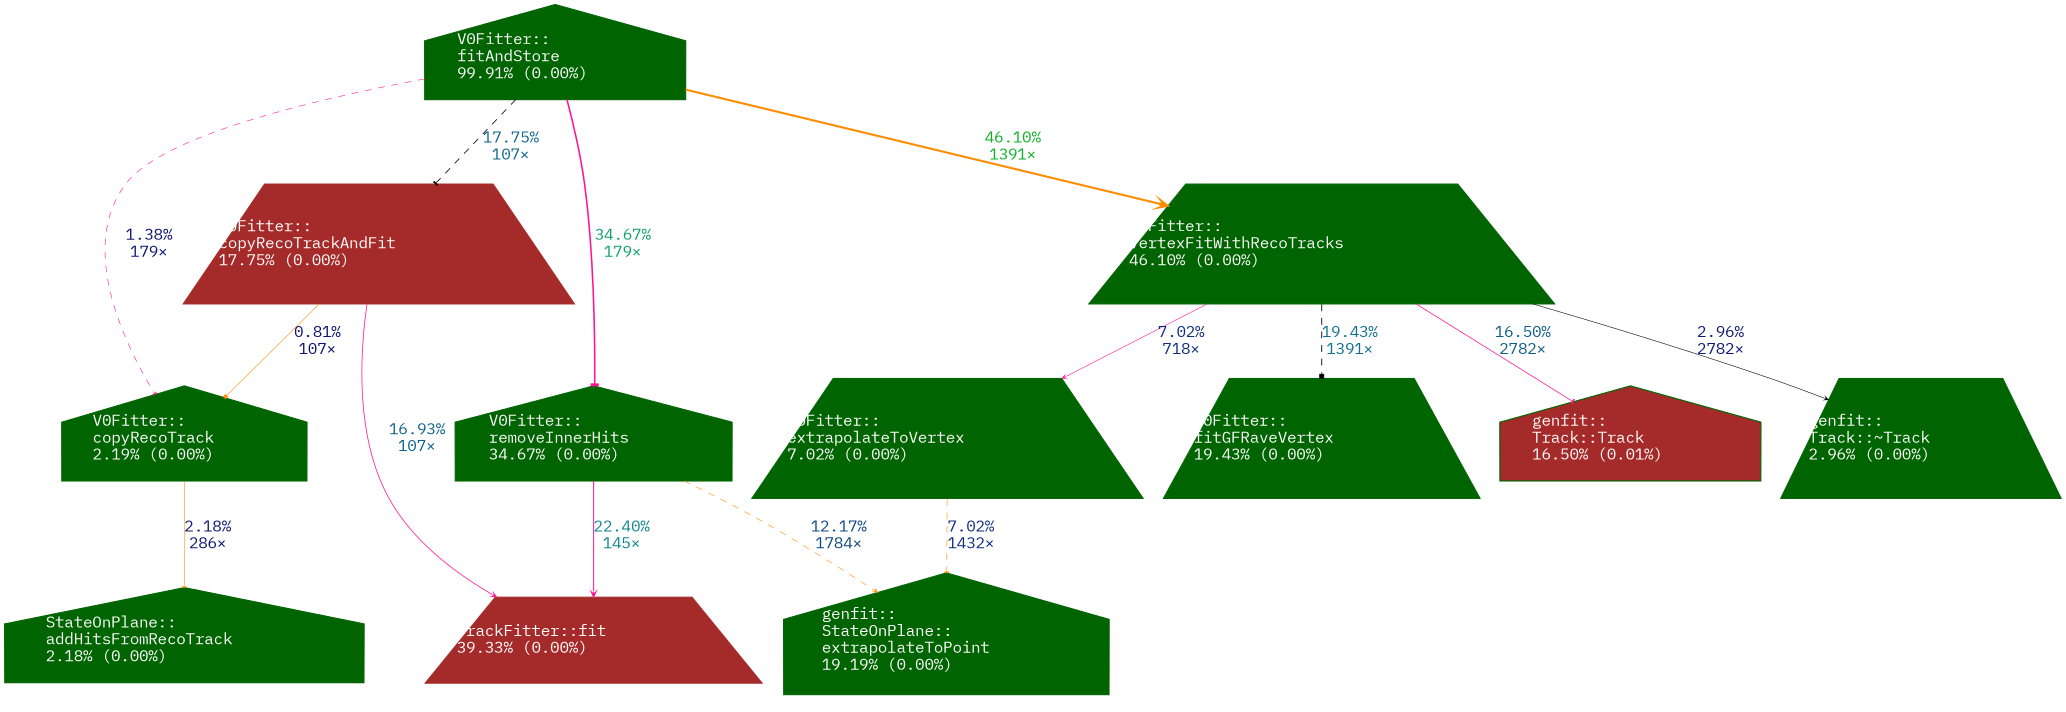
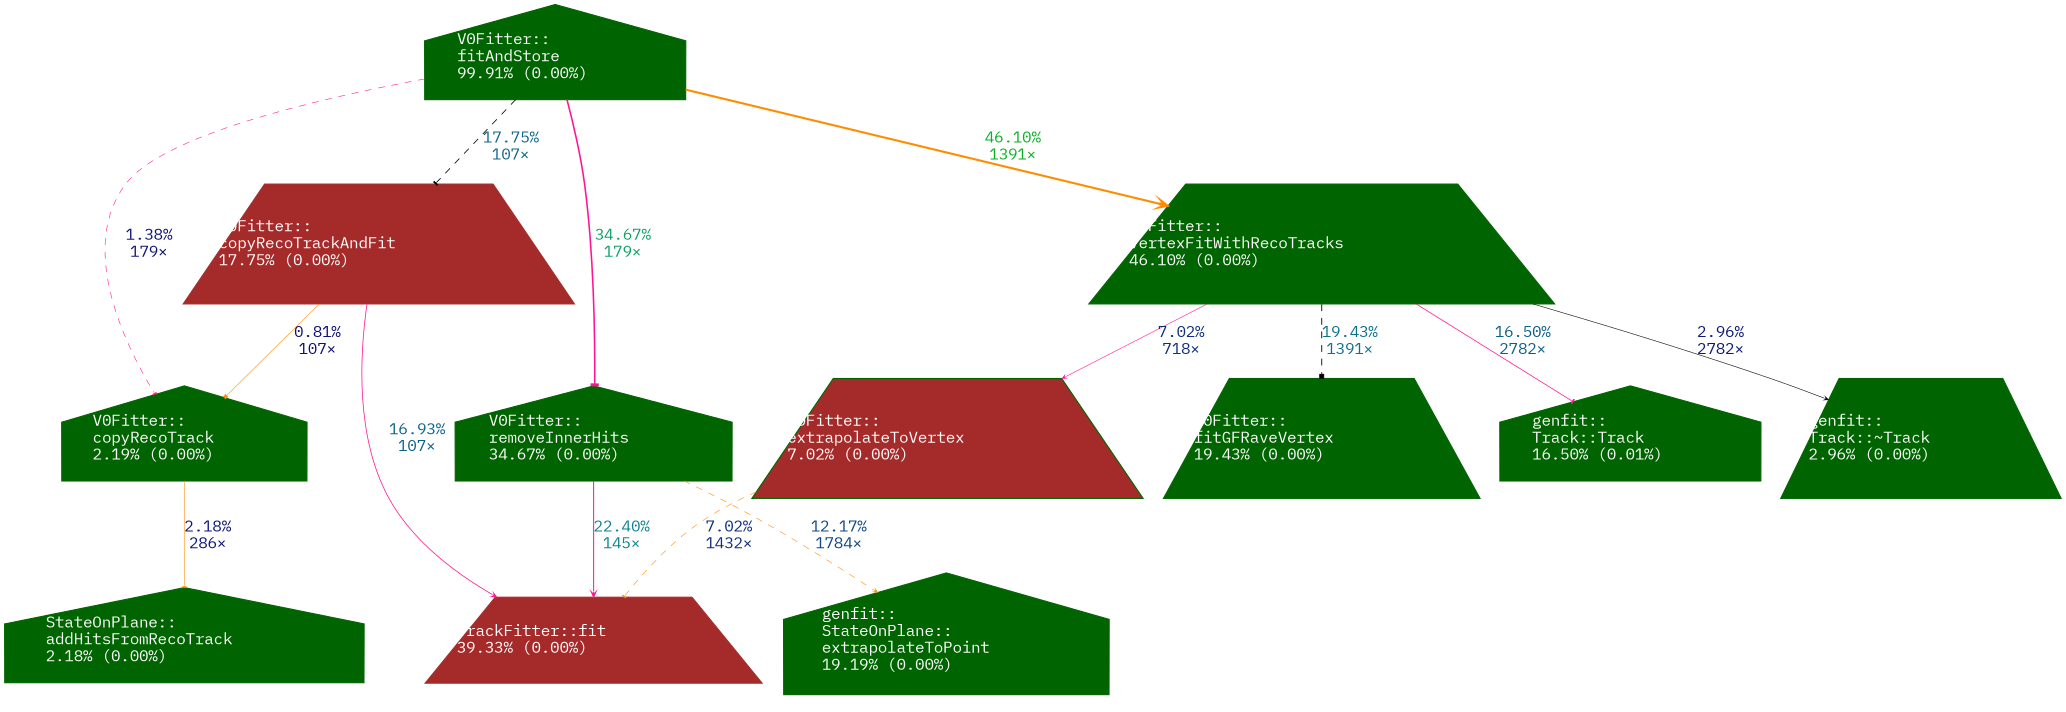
(947, 438) -> (947, 438)
(1630, 438) -> (1630, 438)
(947, 535) -> (684, 535)
